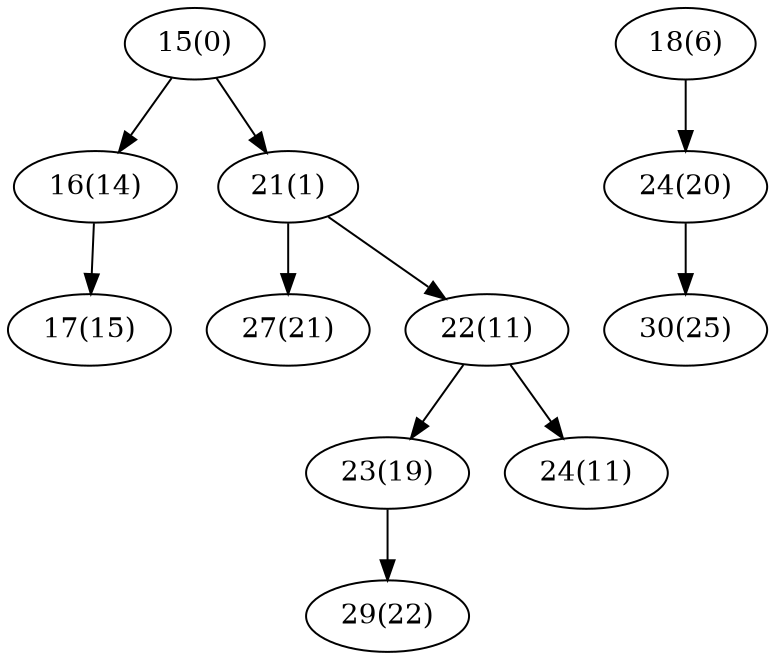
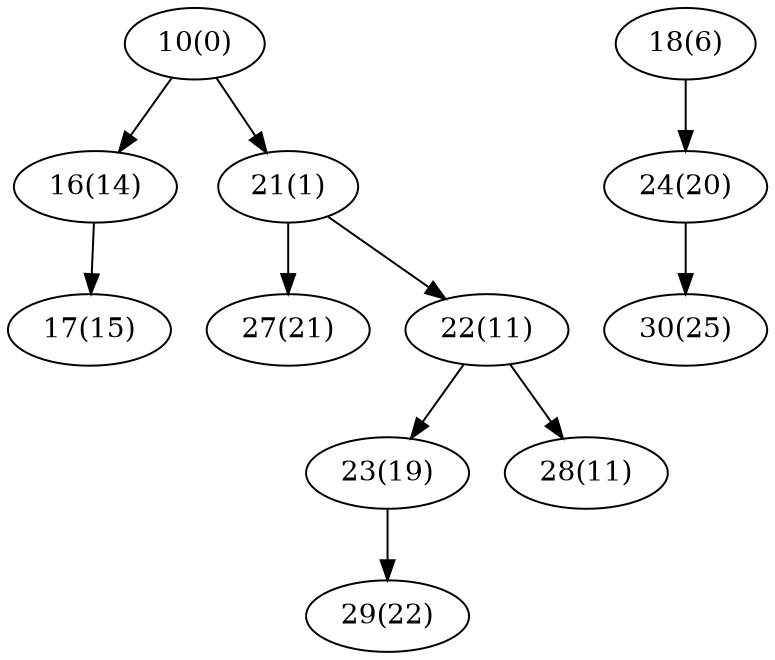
(195, 44) -> (195, 44)
(586, 473) -> (586, 473)
